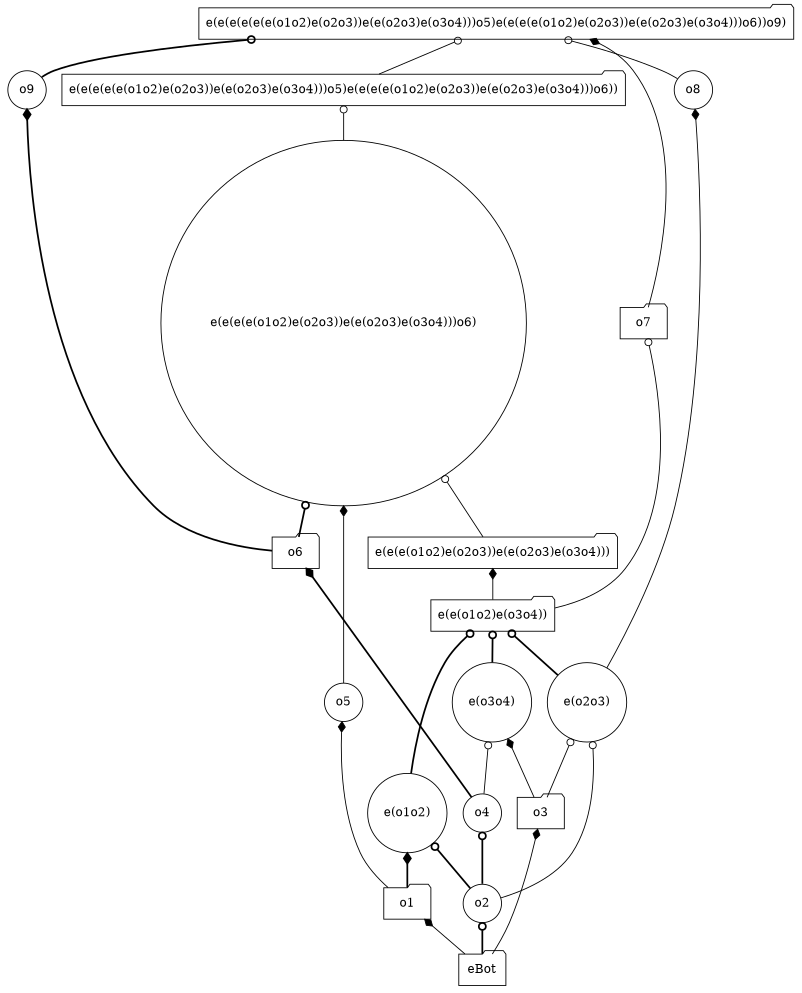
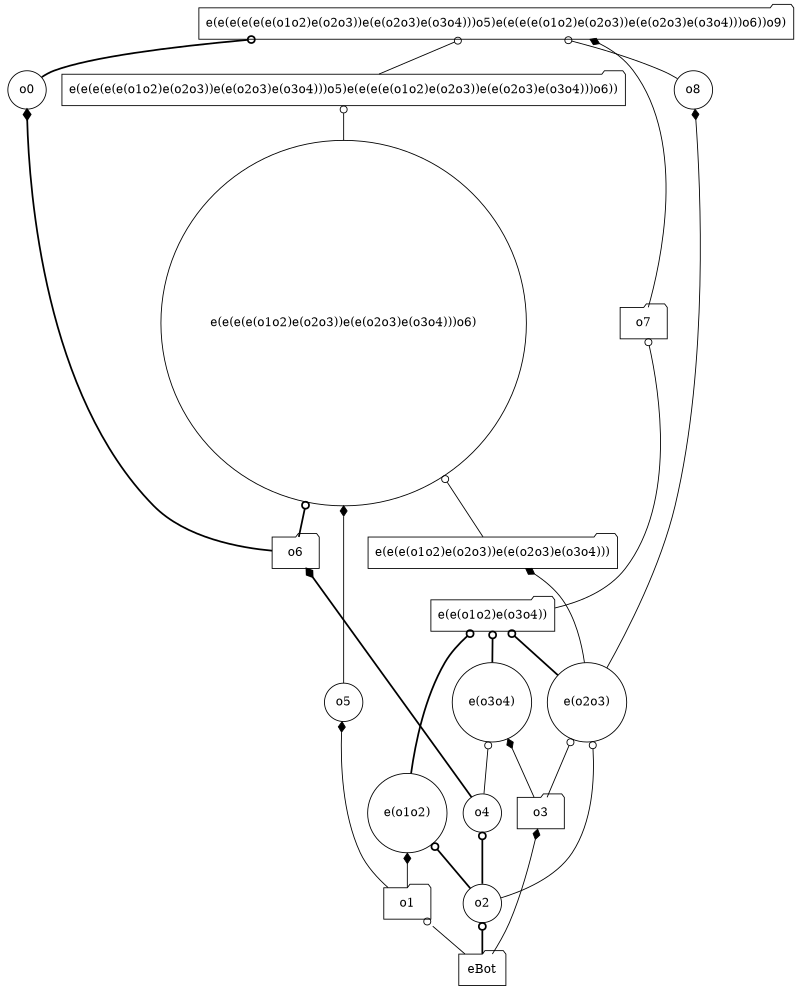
(27, 90) -> (27, 90)
(493, 589) -> (570, 612)
(407, 876) -> (407, 876)
(449, 940) -> (449, 940)
